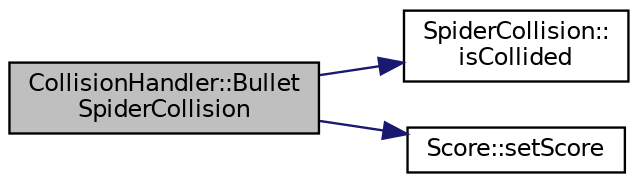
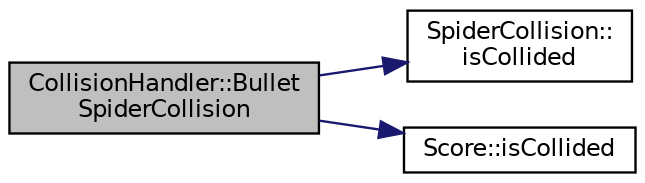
(516, 150) -> (520, 150)
